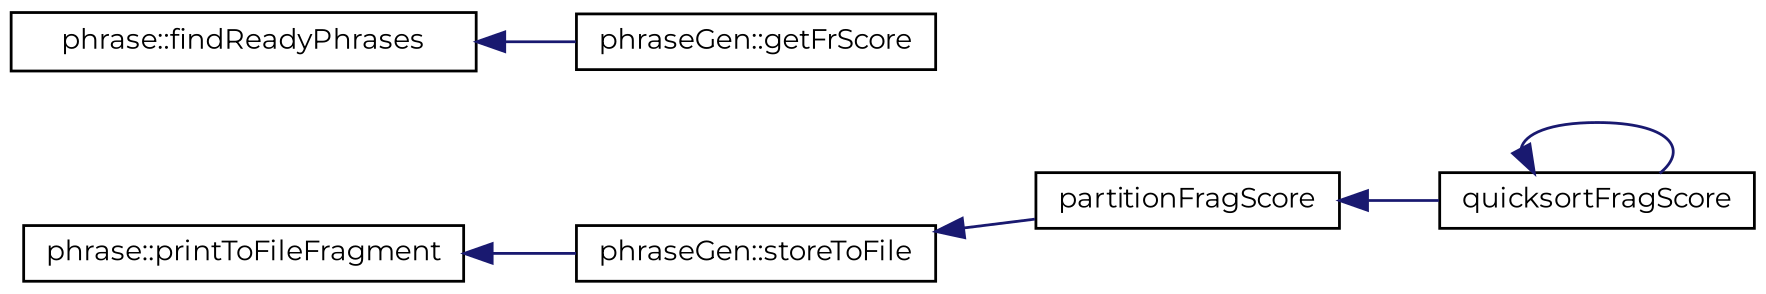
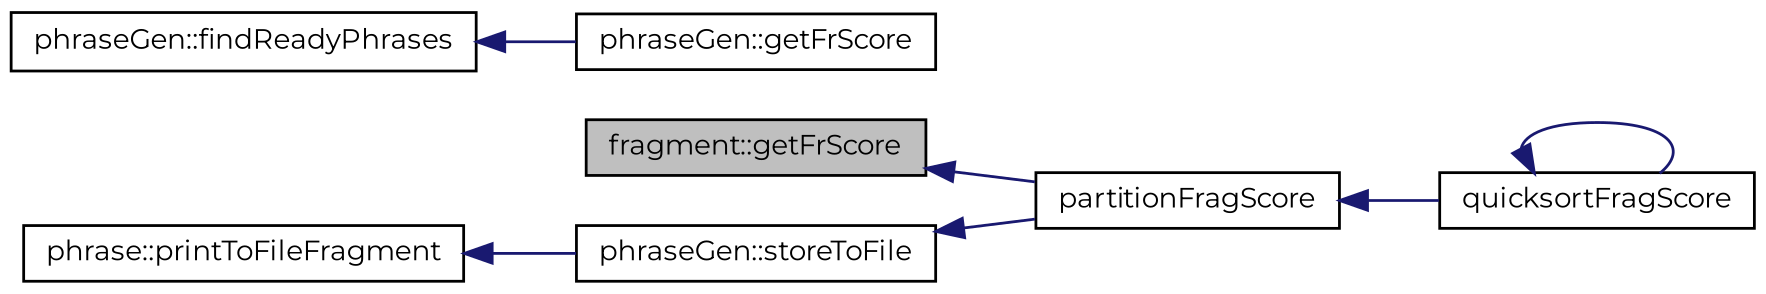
(244, 42) -> (244, 42)
none -> (756, 148)
